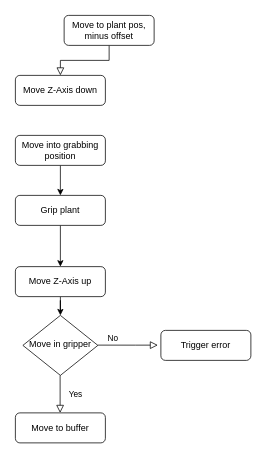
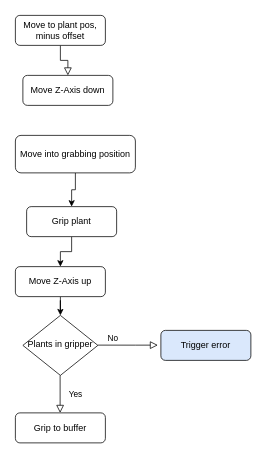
(109, 30) -> (60, 30)
(60, 90) -> (68, 90)
(60, 150) -> (75, 154)
(60, 210) -> (72, 222)
(60, 344) -> (60, 344)
(206, 345) -> (206, 345)
(60, 428) -> (60, 428)
